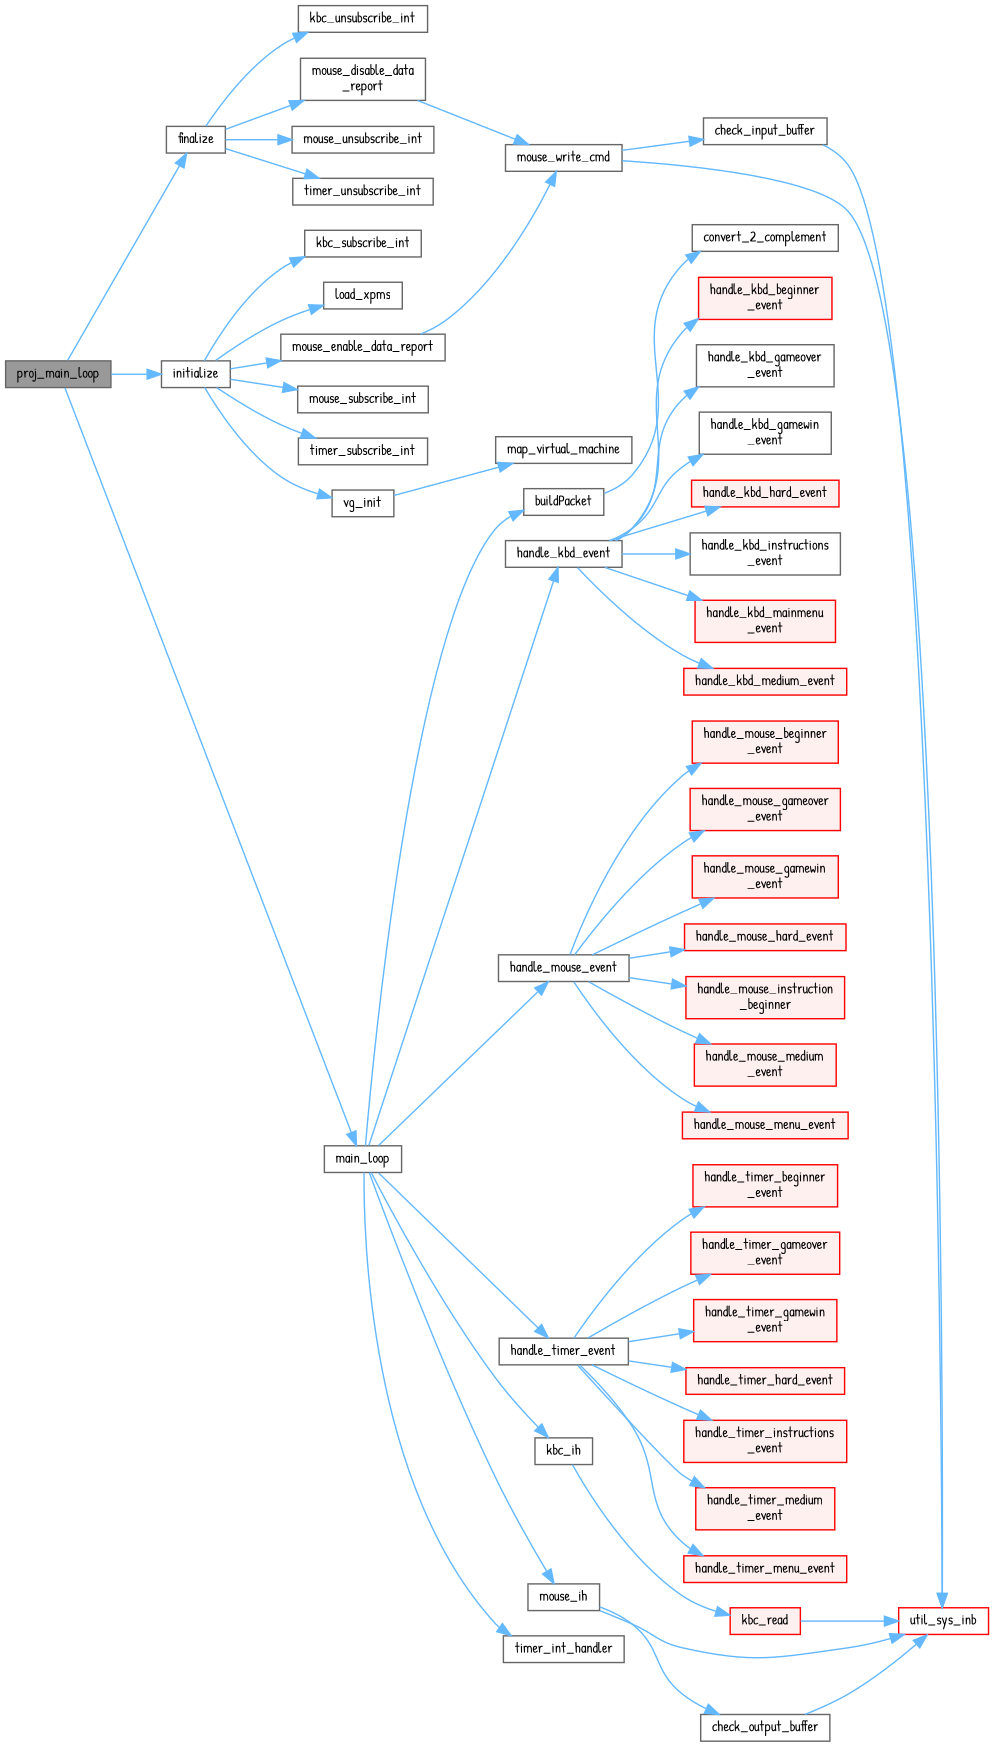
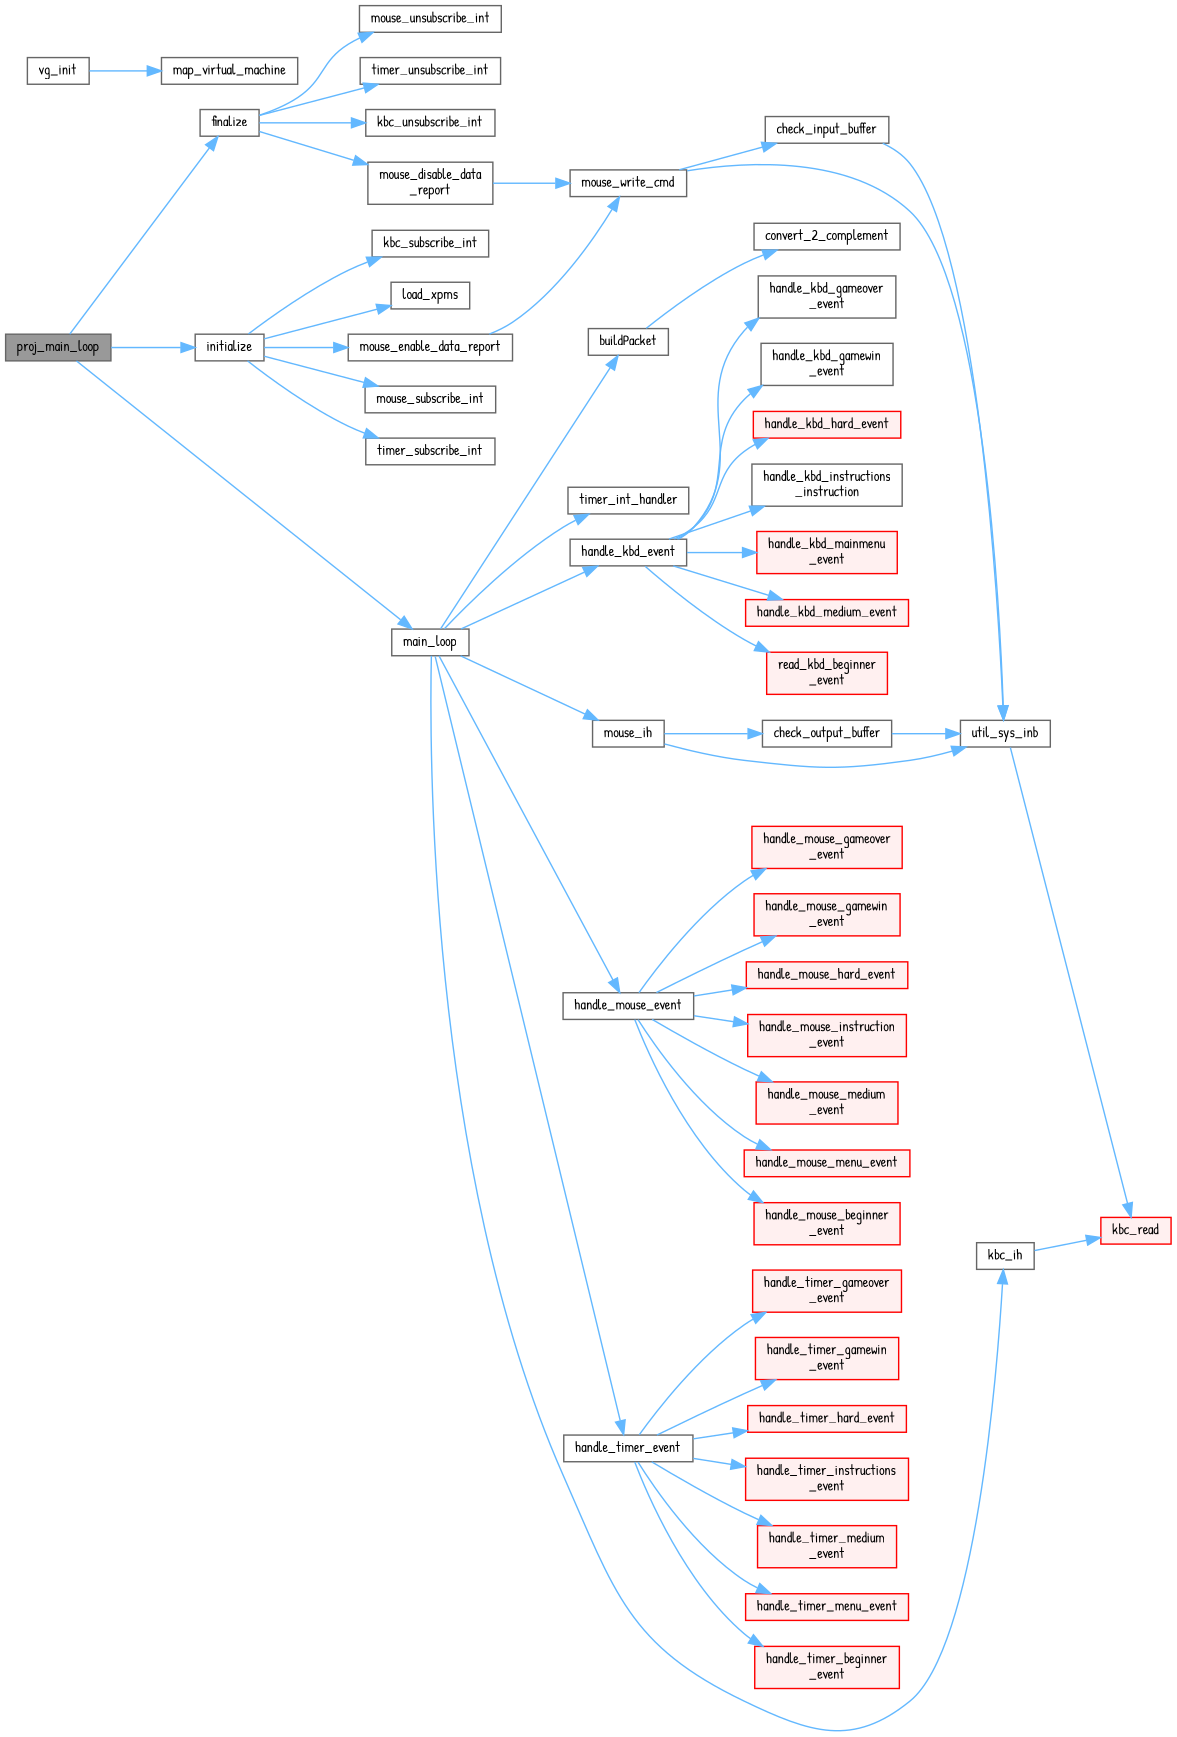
(765, 298) -> (827, 673)
(252, 451) -> none
(765, 554) -> (827, 485)
(765, 998) -> (827, 1036)
(842, 1621) -> (1069, 975)
(944, 1621) -> (1005, 734)
